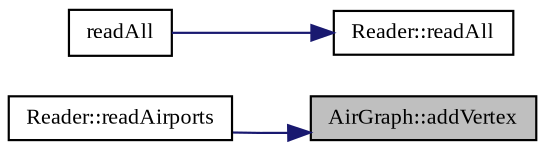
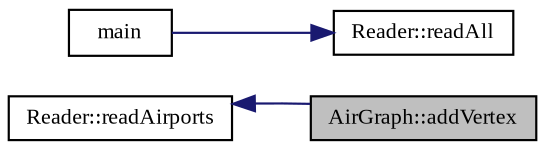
(120, 33) -> (120, 33)
(260, 133) -> (283, 103)
